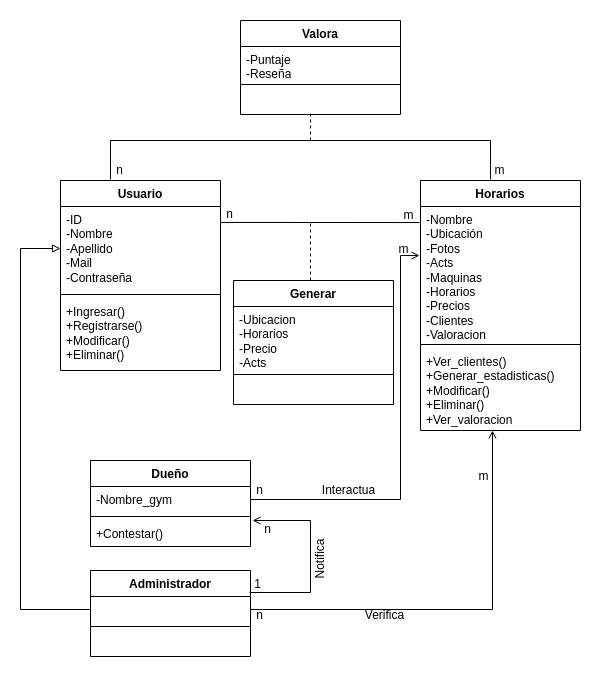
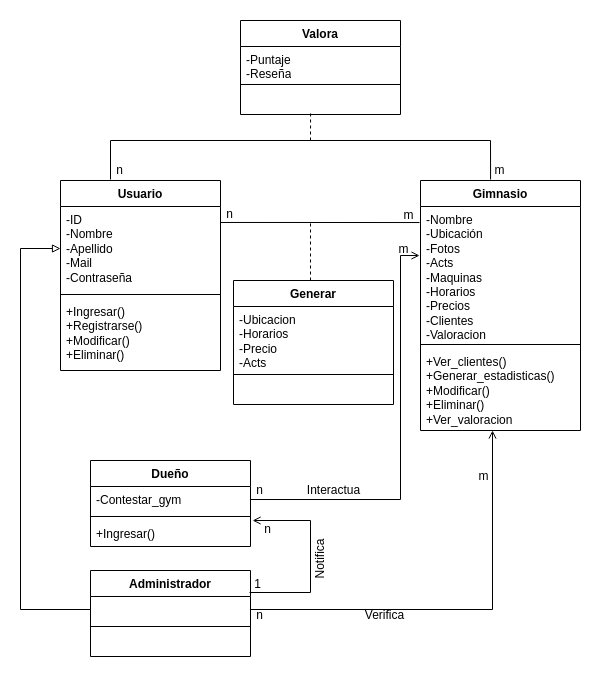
(501, 195) -> (501, 195)
(349, 491) -> (334, 491)
(133, 501) -> (144, 501)
(137, 535) -> (133, 535)
